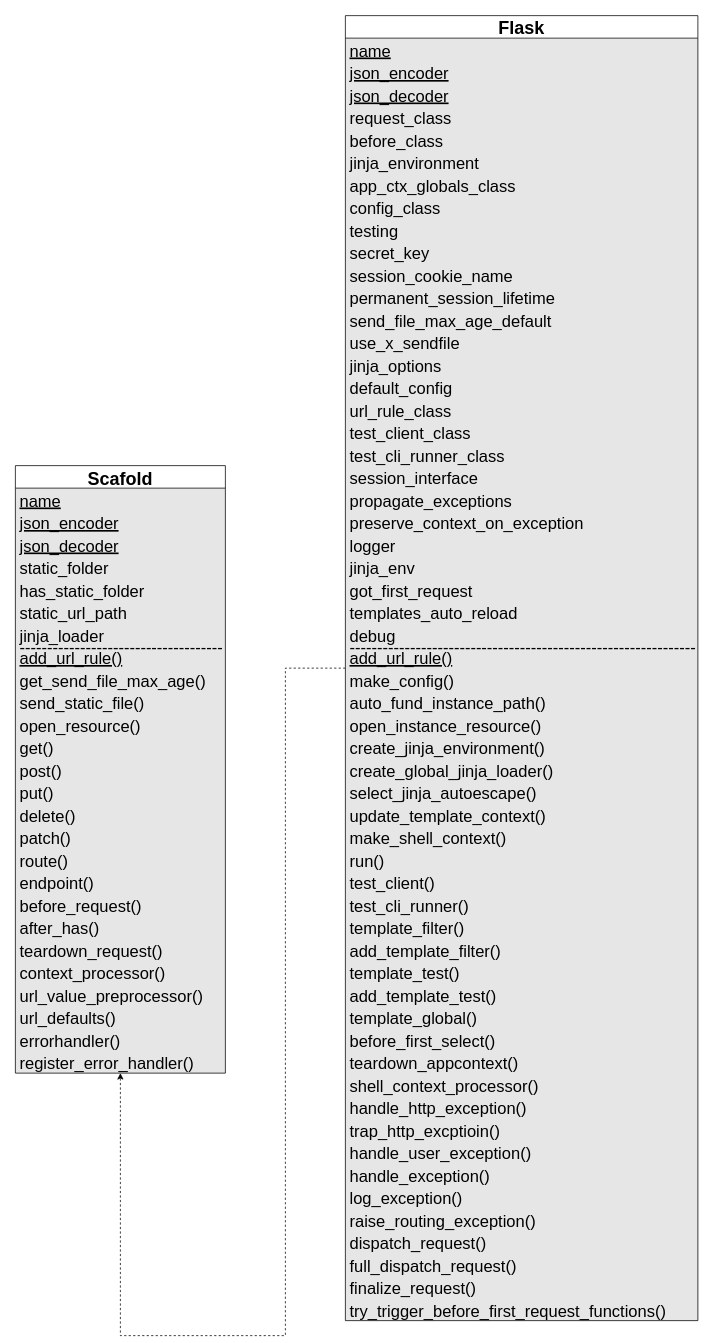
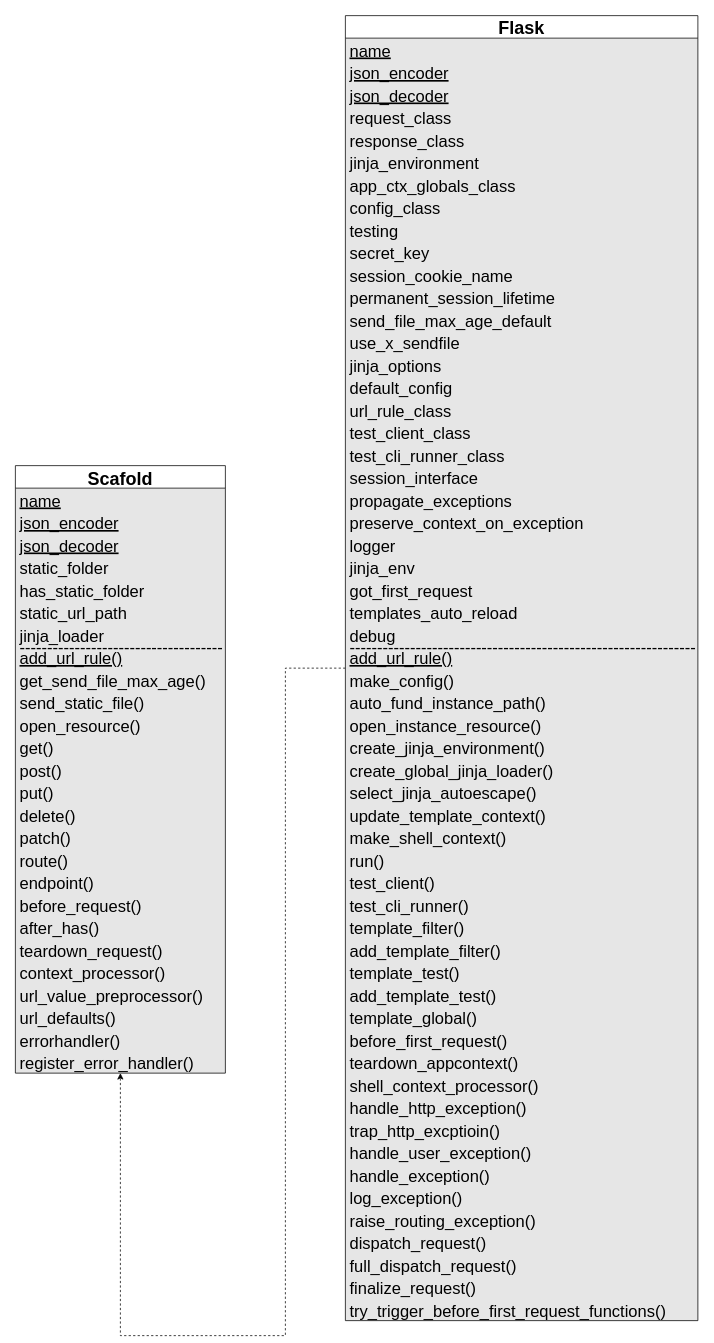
(403, 141) -> (412, 141)
(442, 1041) -> (449, 1041)
